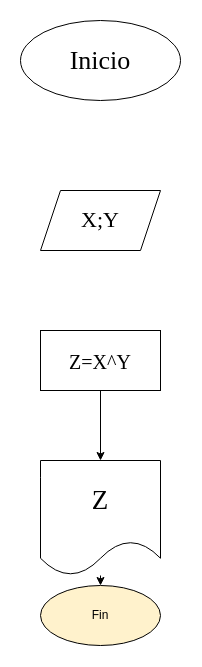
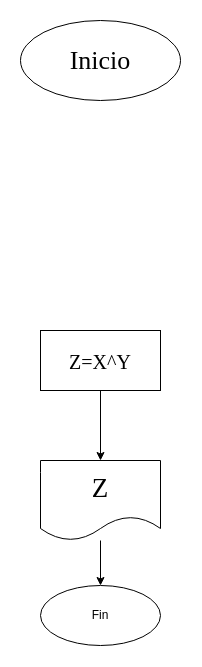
(101, 221) -> none
(101, 518) -> (101, 501)
(101, 616) -> (101, 616)
